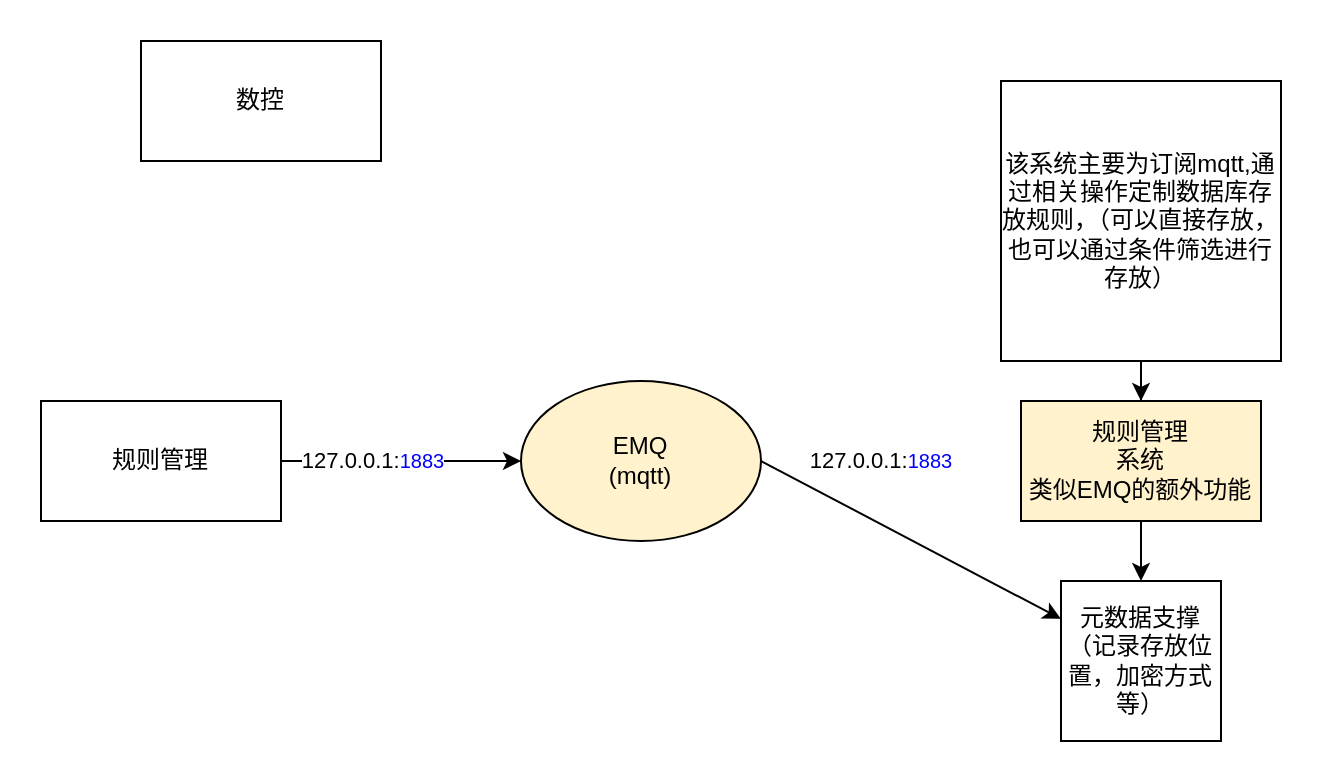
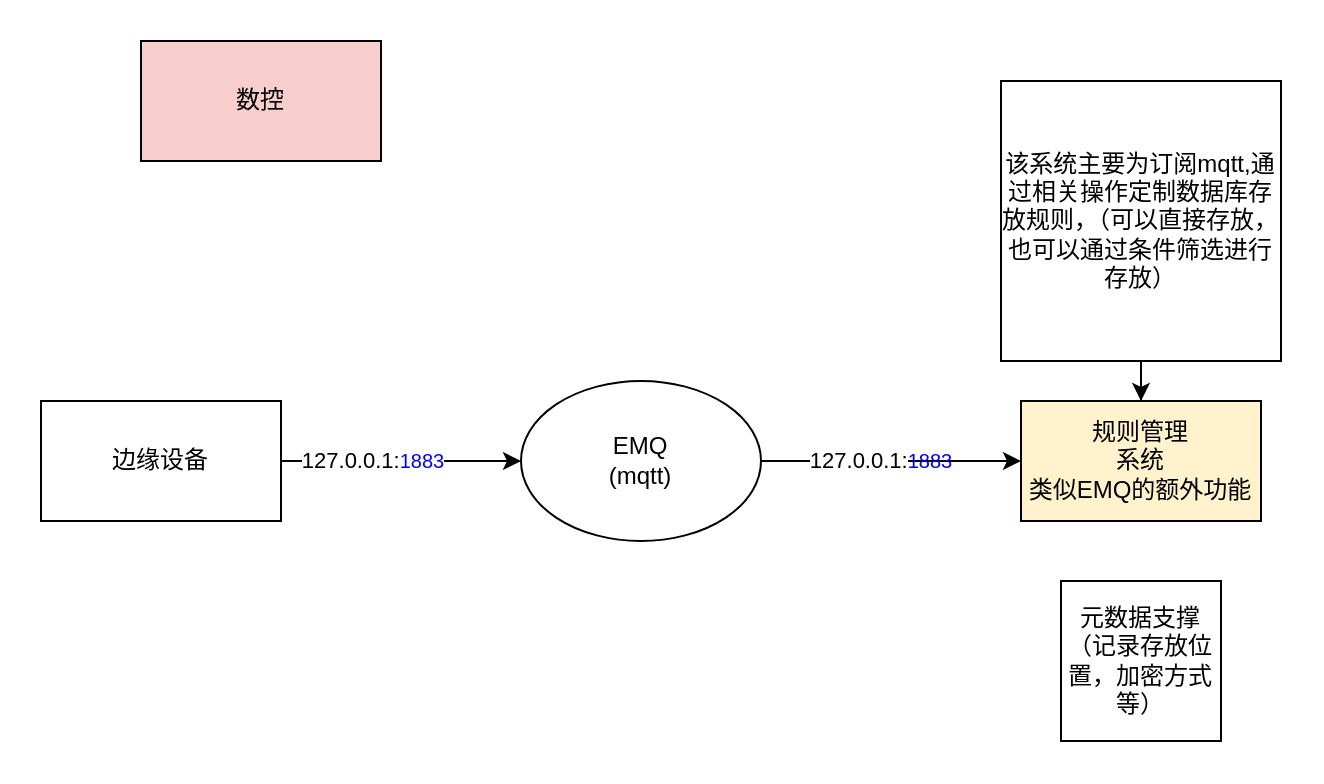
(261, 101) -> (261, 101)
(161, 461) -> (161, 461)
(641, 461) -> (641, 461)
(905, 537) -> (957, 461)
(1141, 544) -> none
